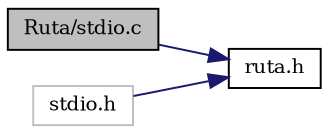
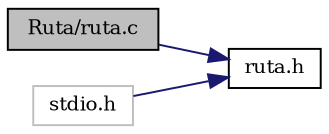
(83, 29) -> (83, 29)
